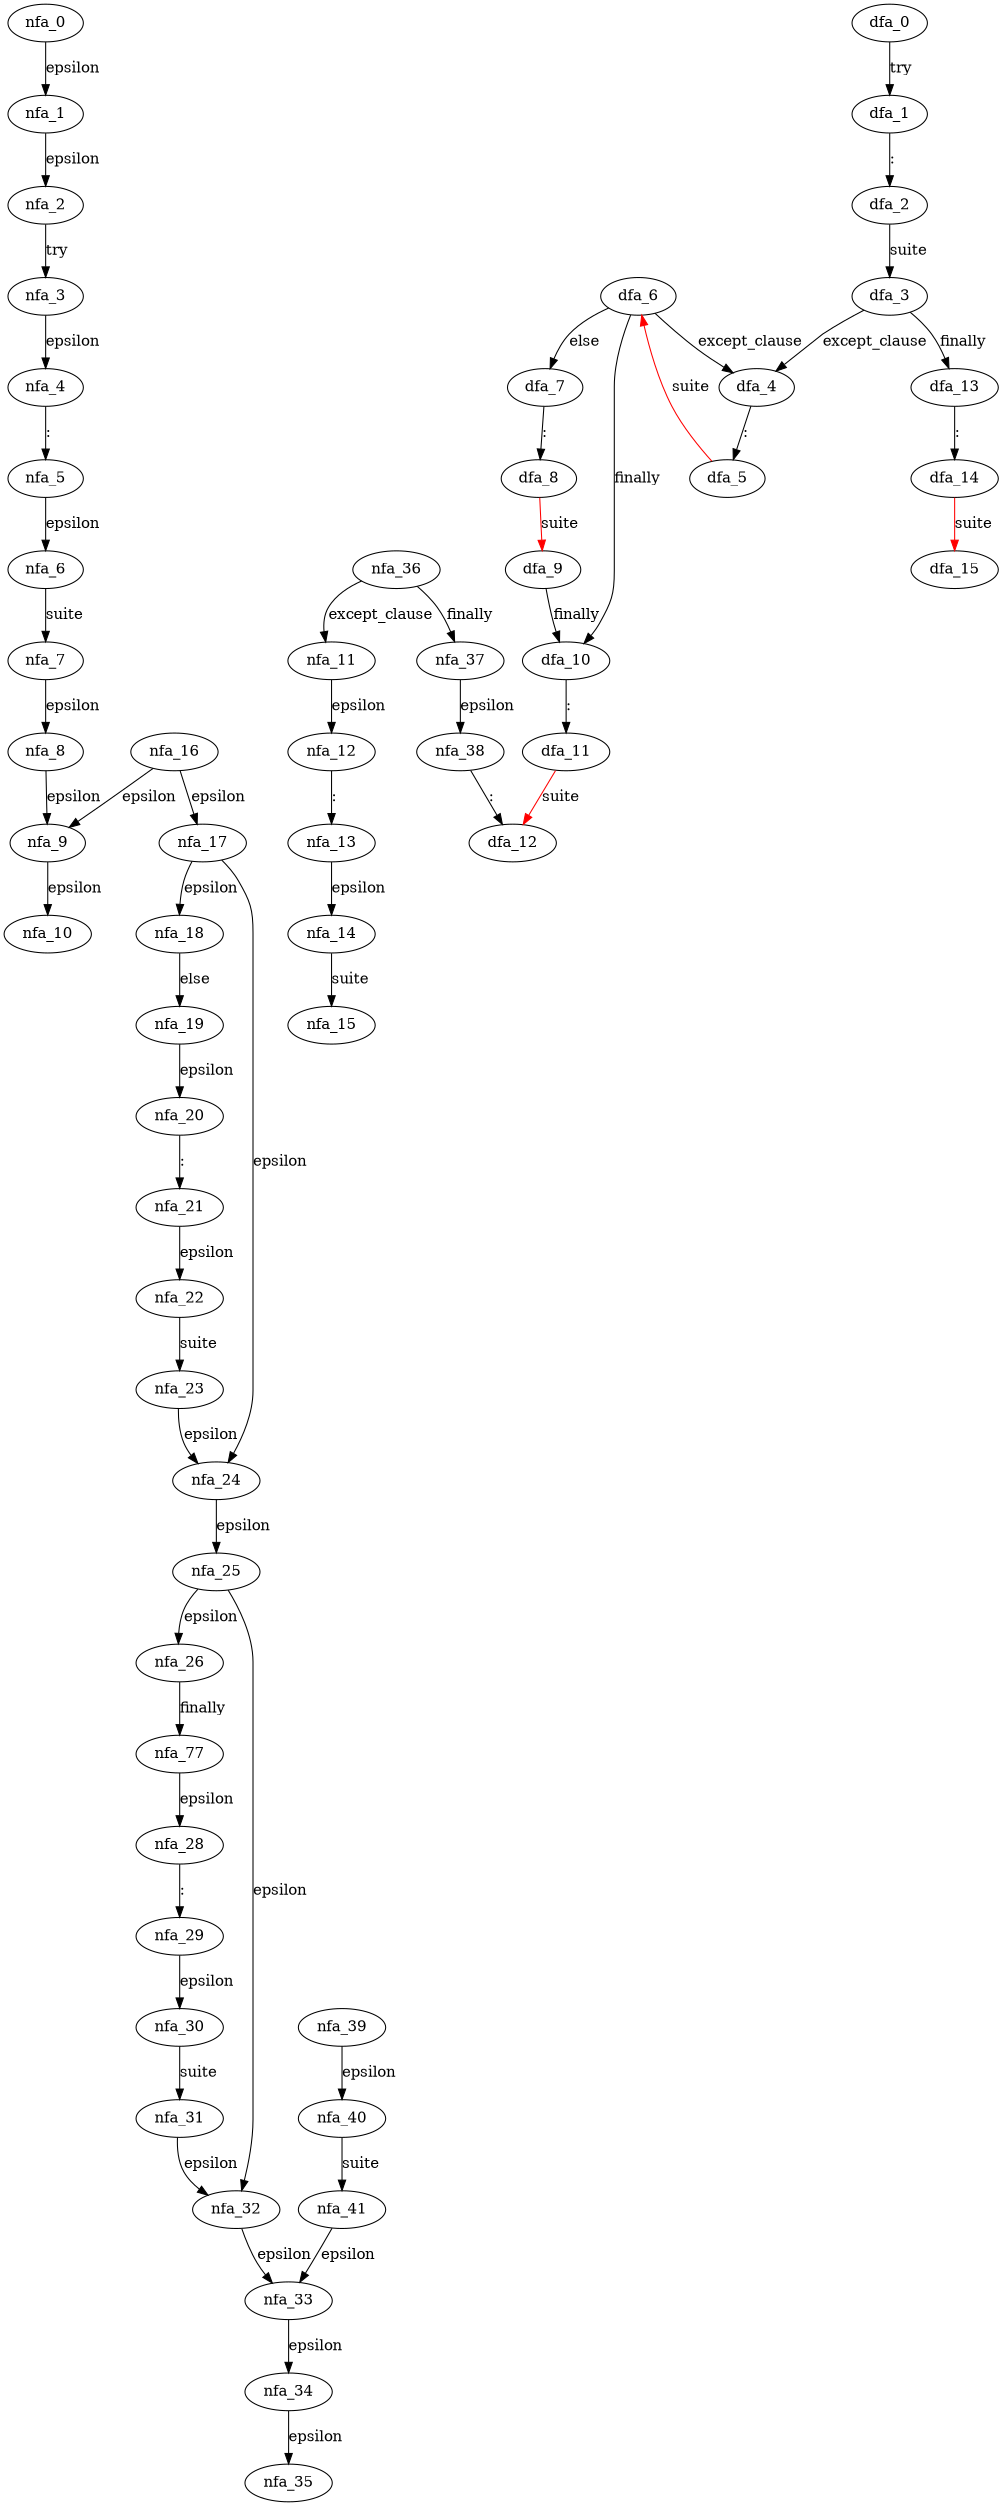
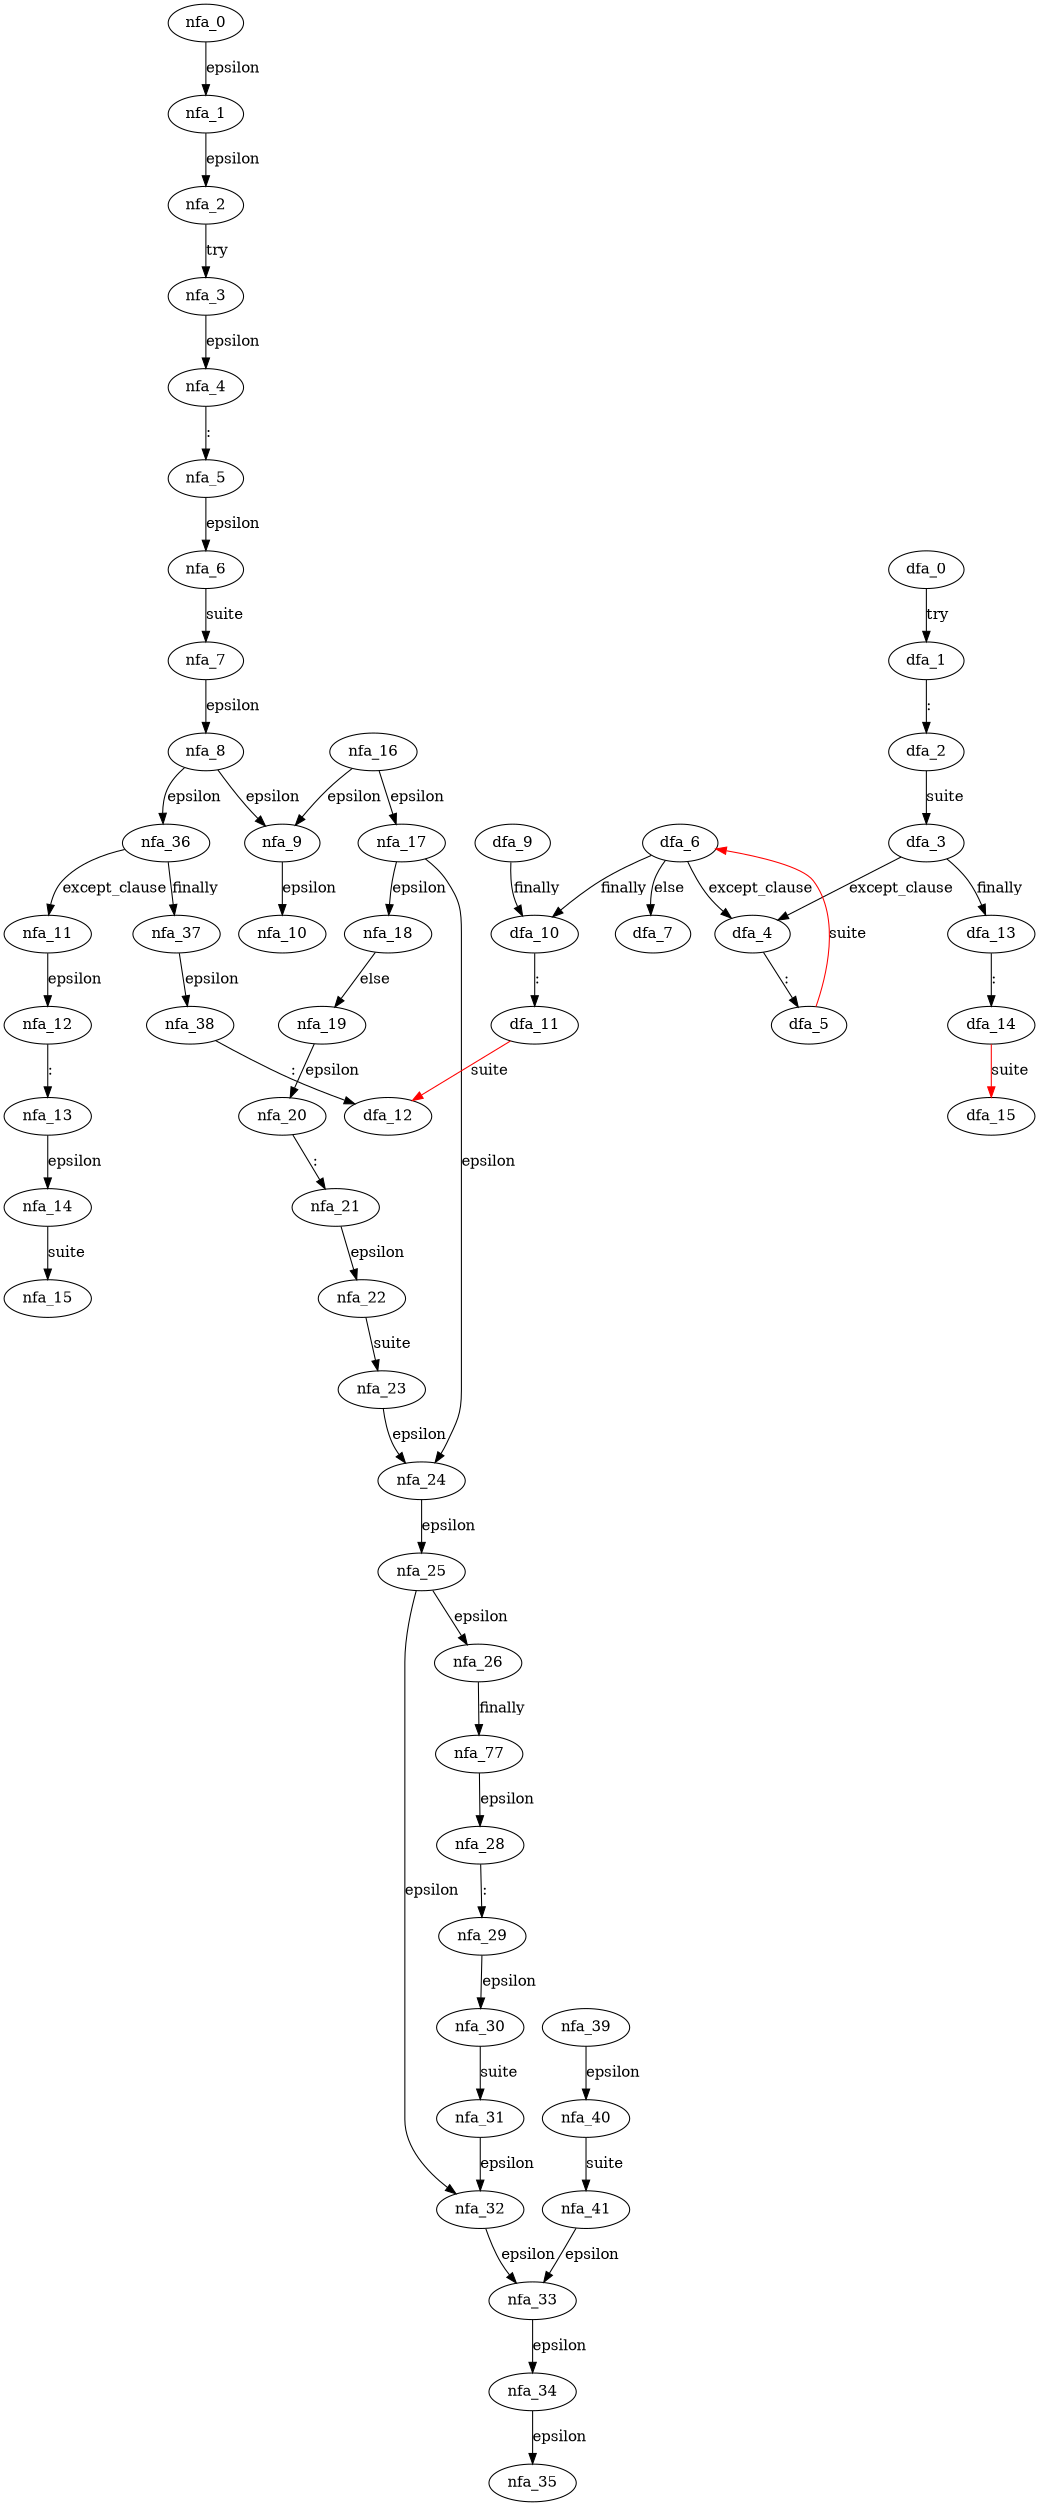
(539, 479) -> none
none -> (168, 788)
